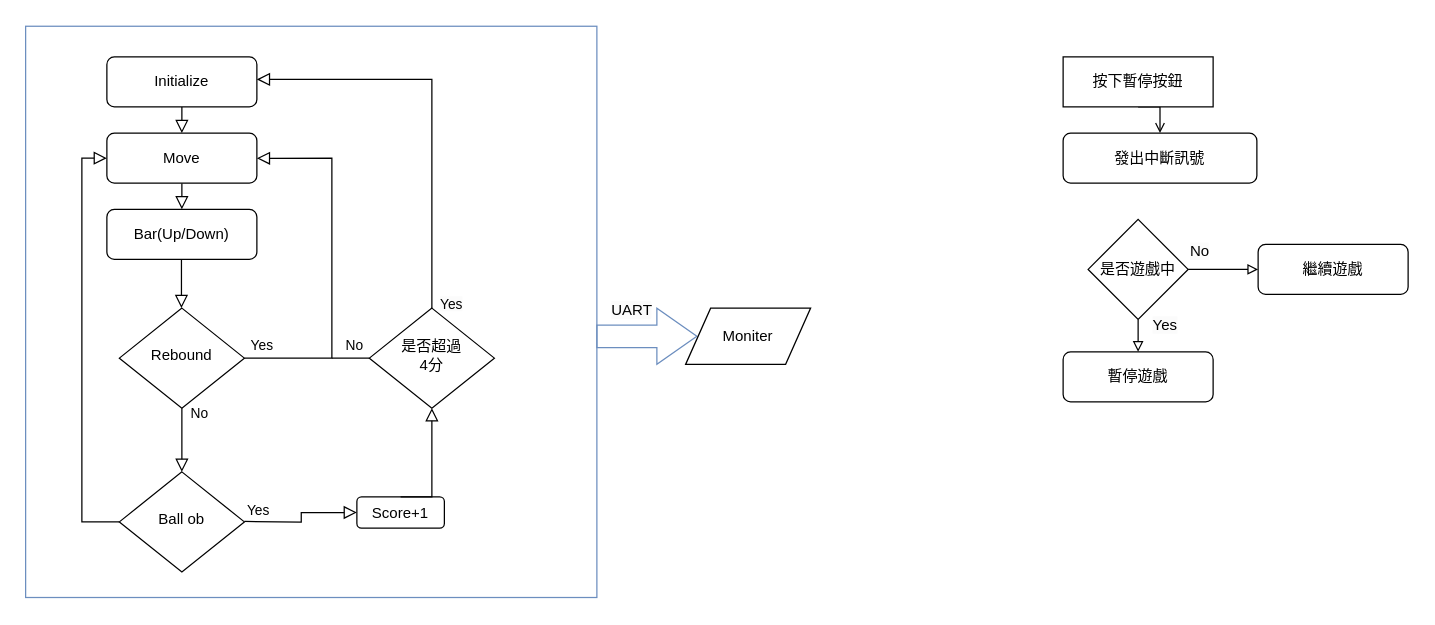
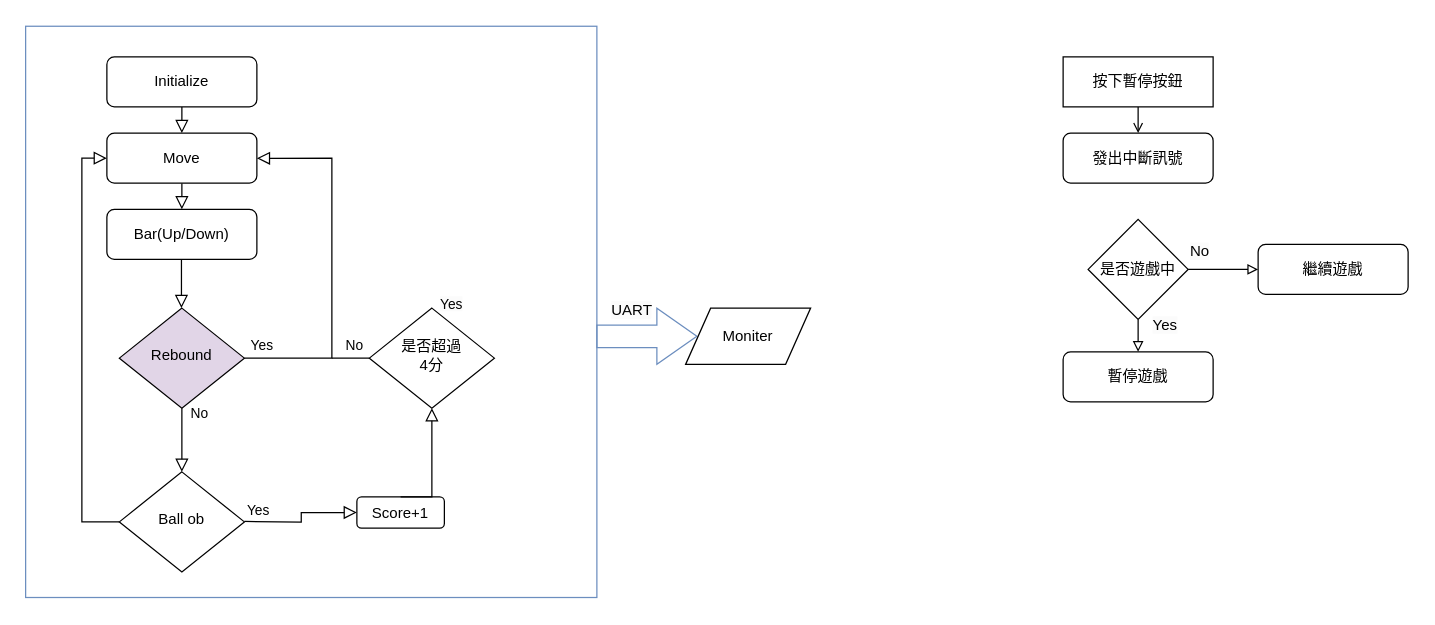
(432, 112) -> none
(1160, 158) -> (1138, 158)
(182, 358) -> (182, 358)
